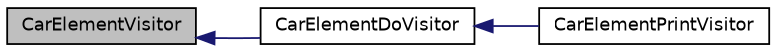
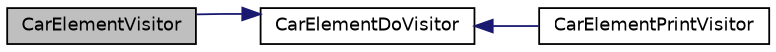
(238, 38) -> (219, 14)
